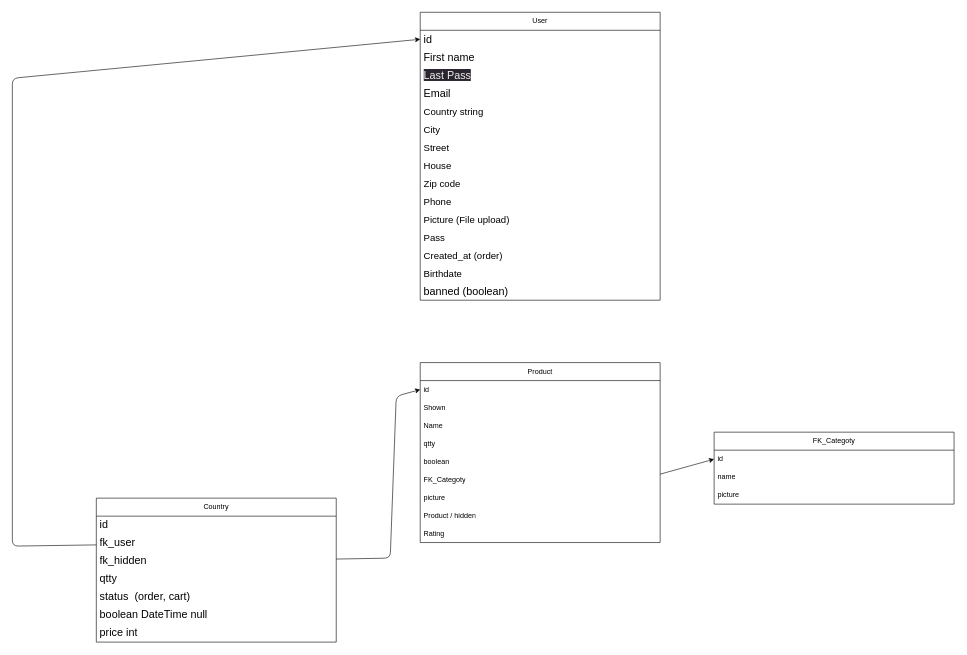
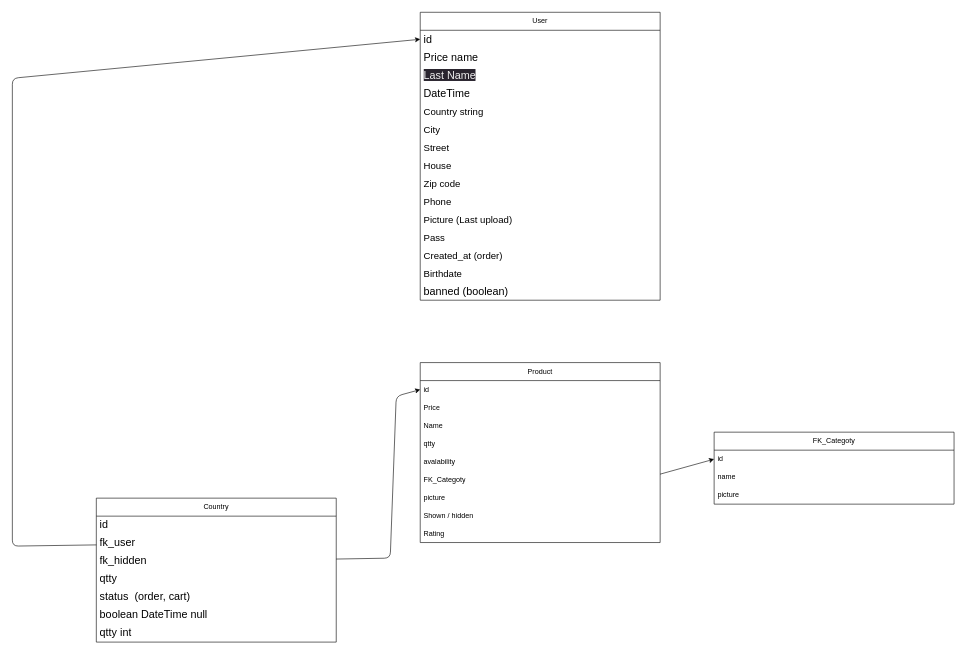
(442, 57) -> (442, 57)
(441, 75) -> (441, 75)
(432, 93) -> (439, 93)
(461, 219) -> (462, 219)
(434, 408) -> (433, 408)
(437, 462) -> (442, 462)
(453, 516) -> (449, 516)
(115, 633) -> (114, 633)
